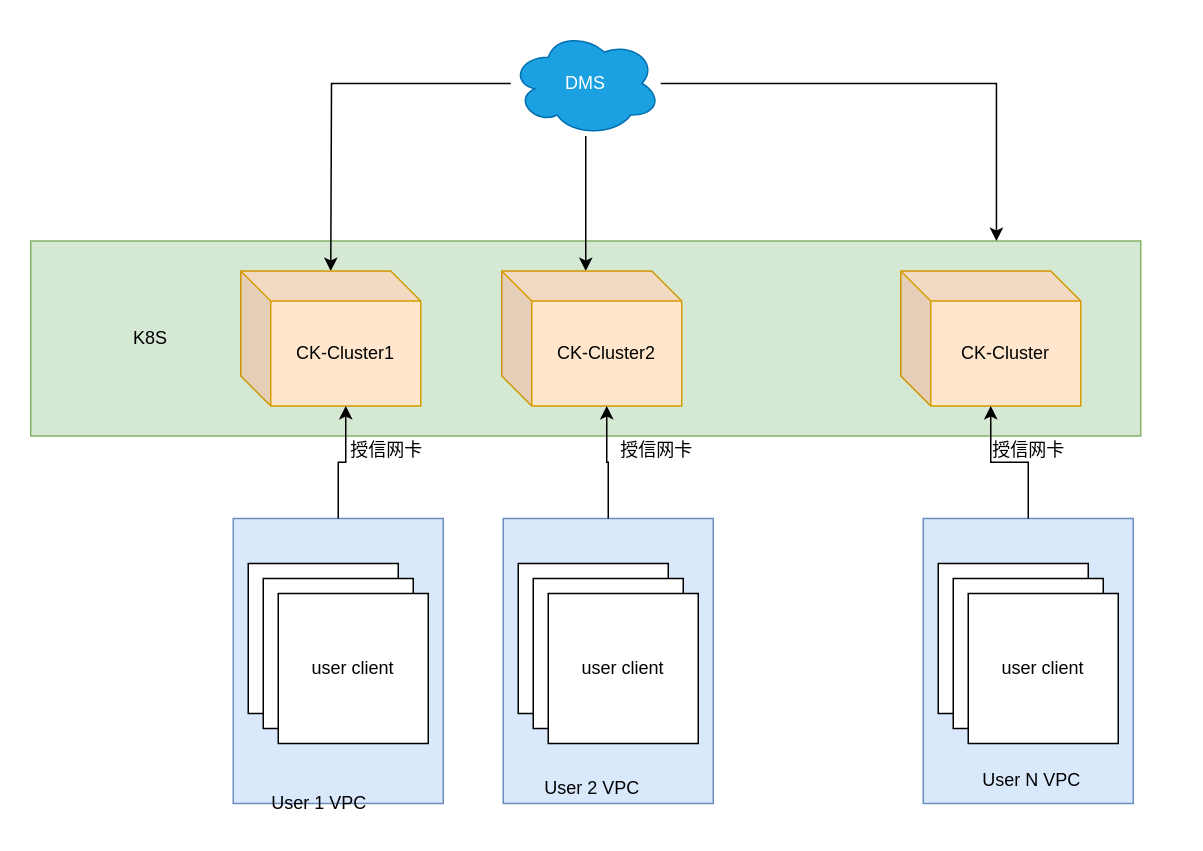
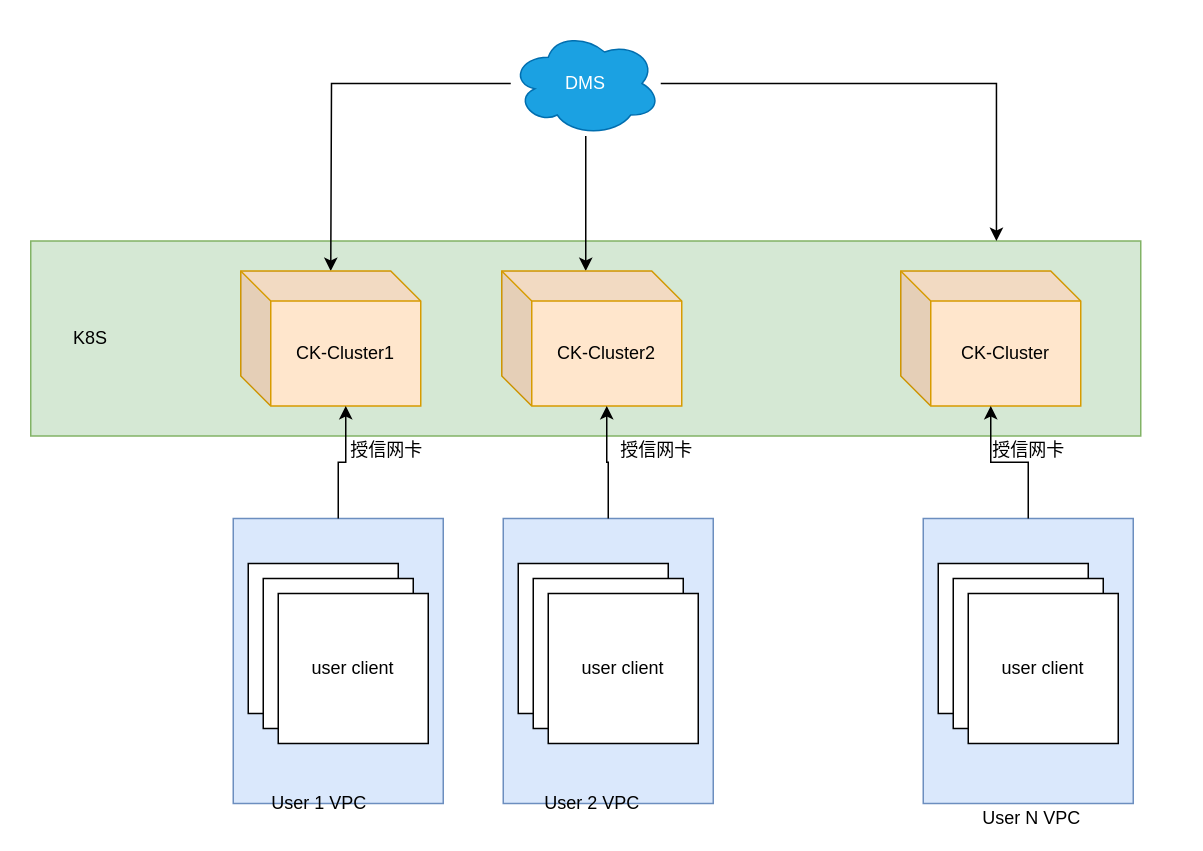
(151, 338) -> (91, 338)
(1032, 781) -> (1032, 818)
(592, 788) -> (592, 803)
